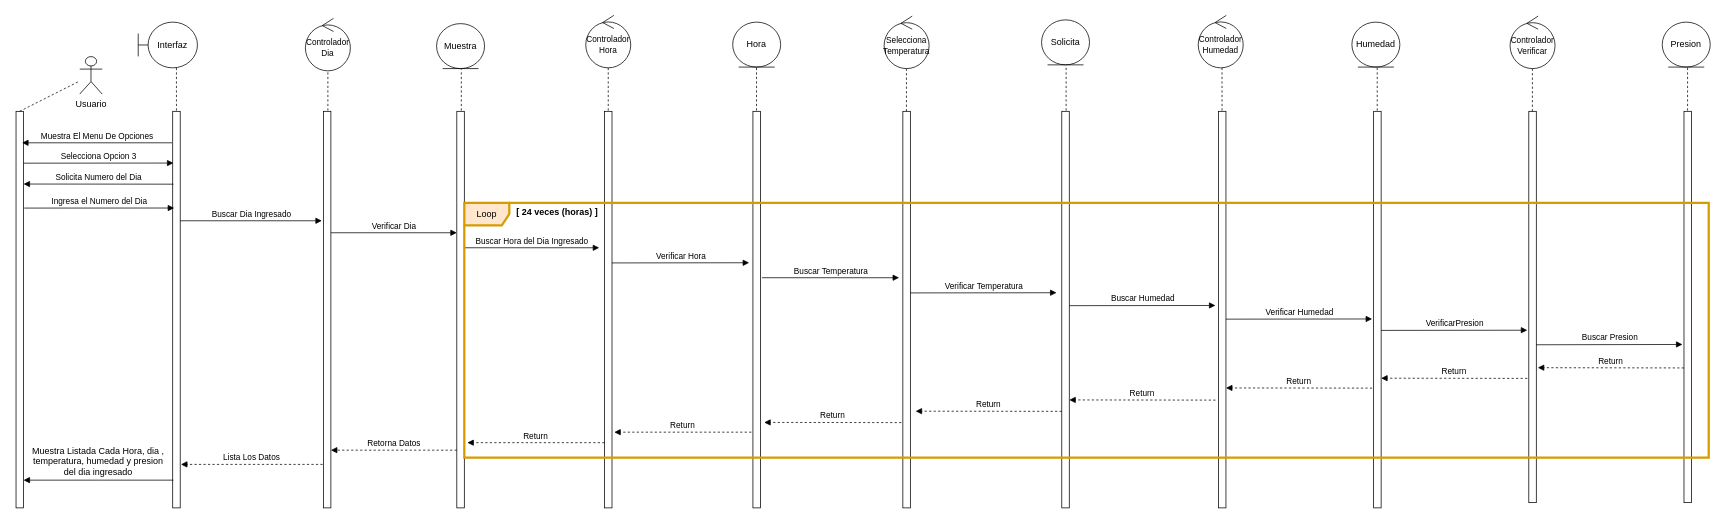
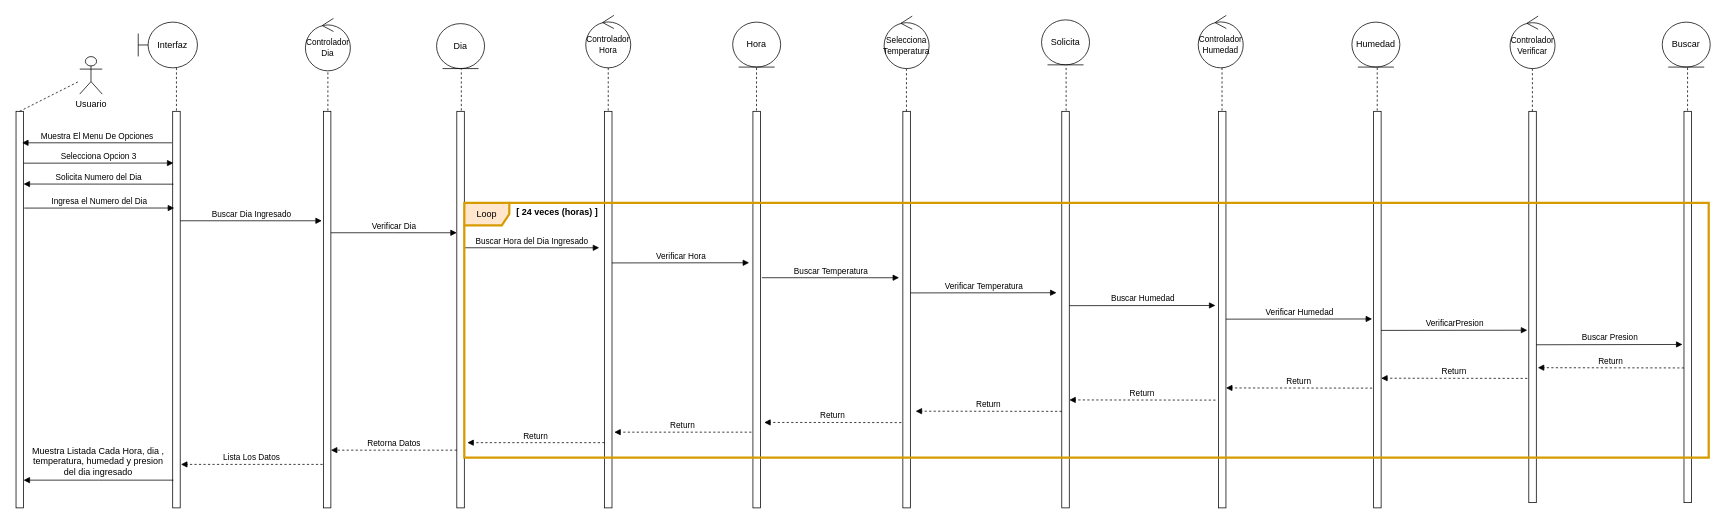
(1686, 45) -> (1686, 45)
(460, 46) -> (460, 46)
